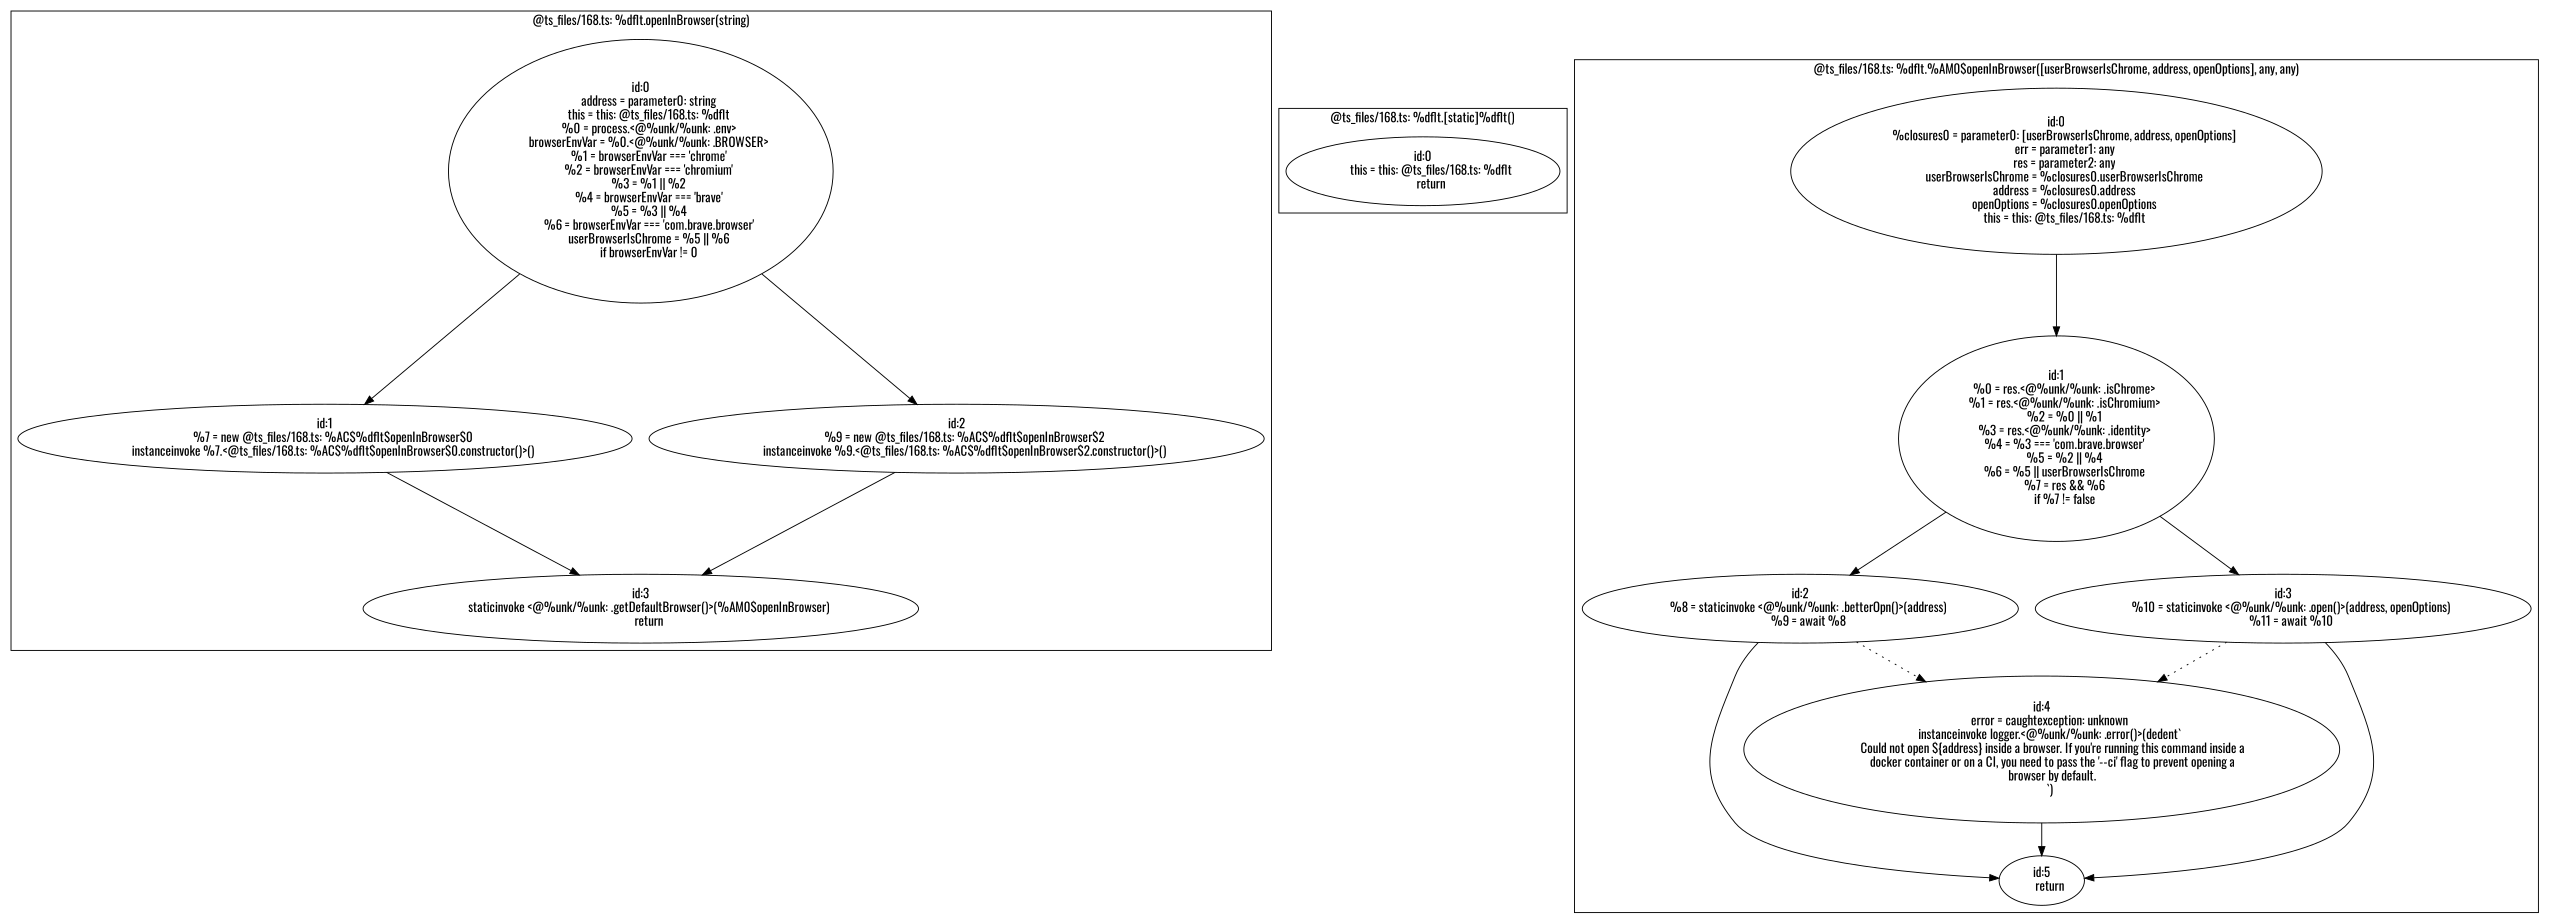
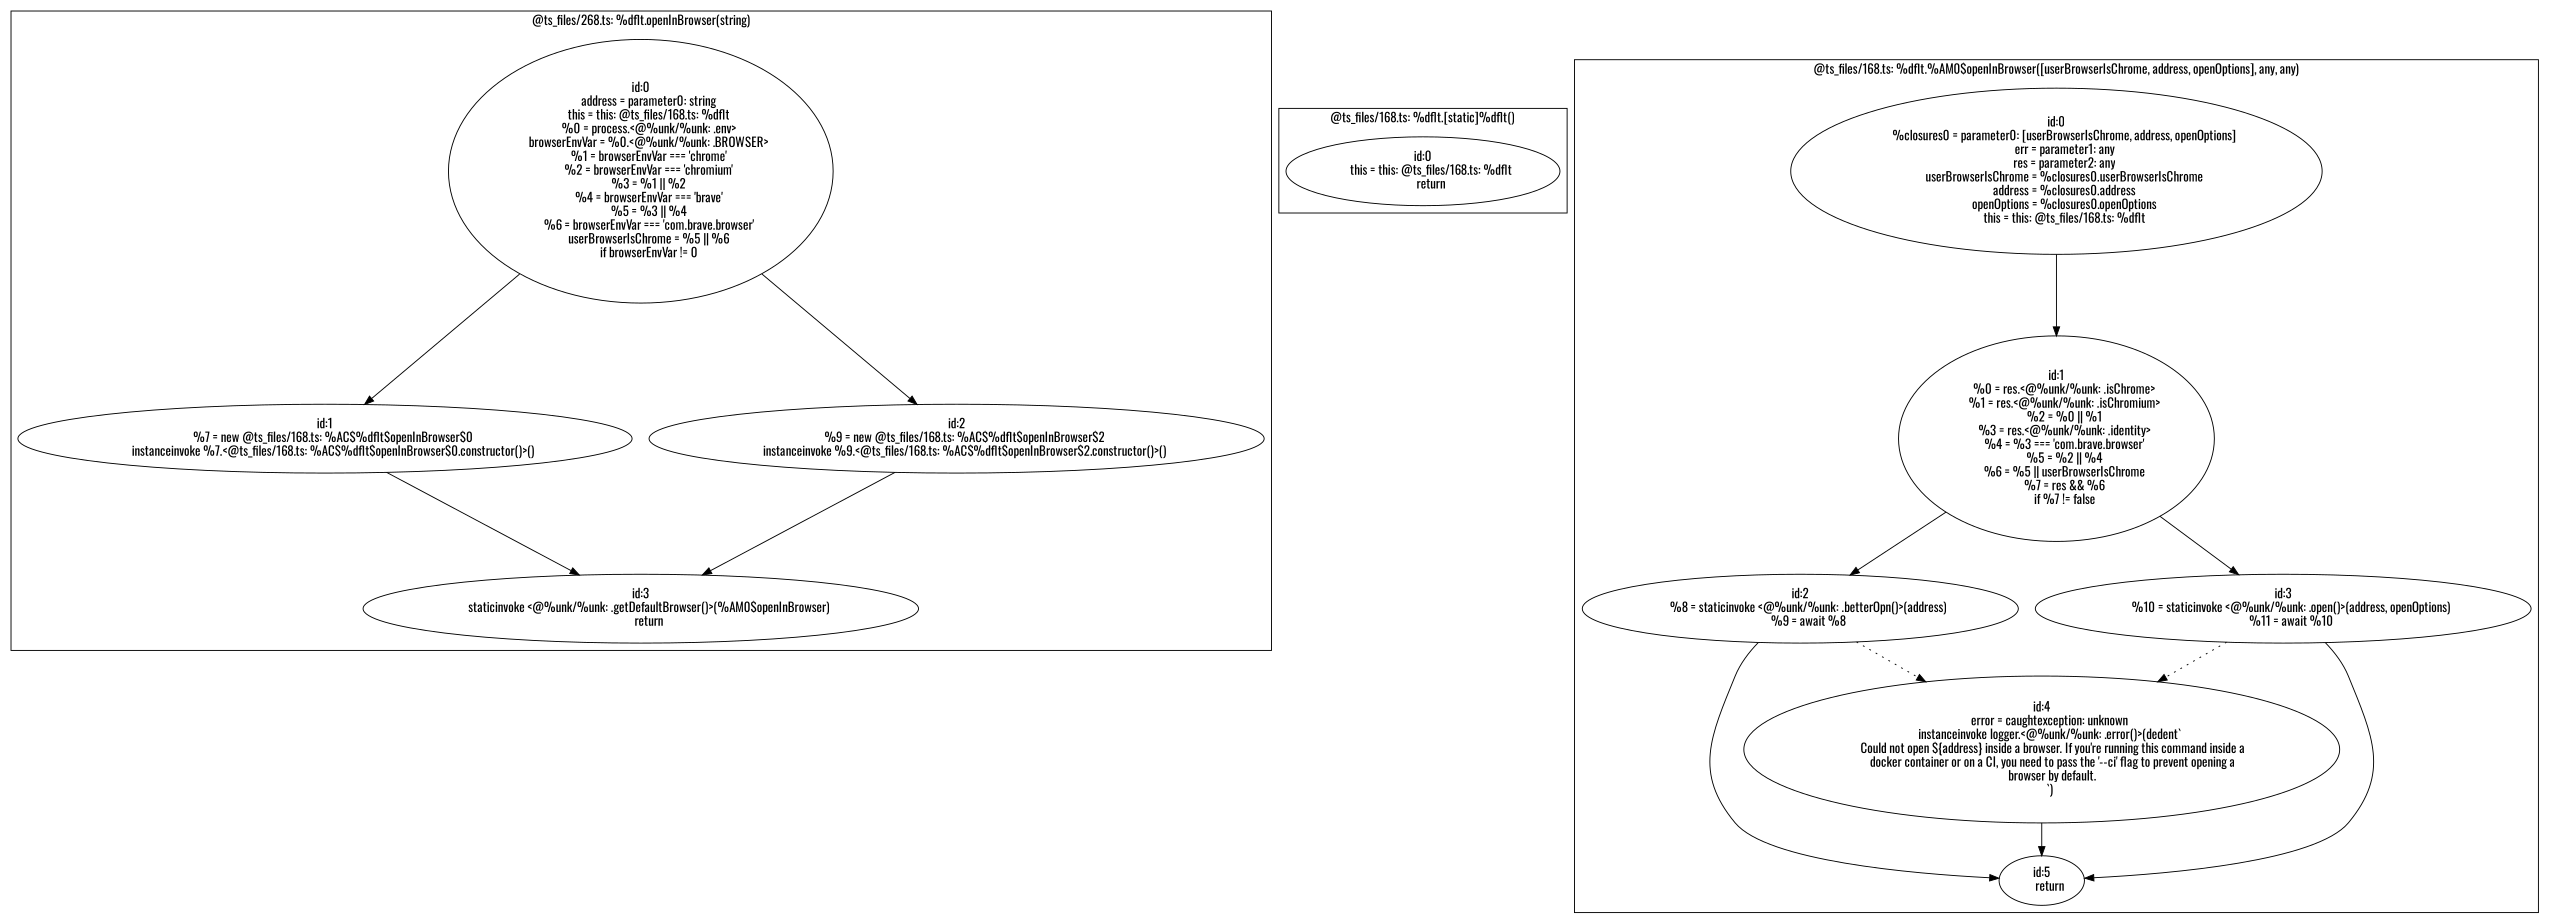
(641, 22) -> (641, 22)
